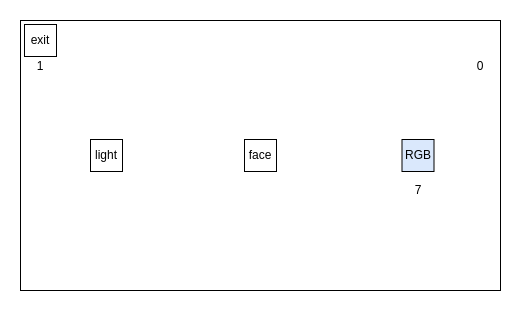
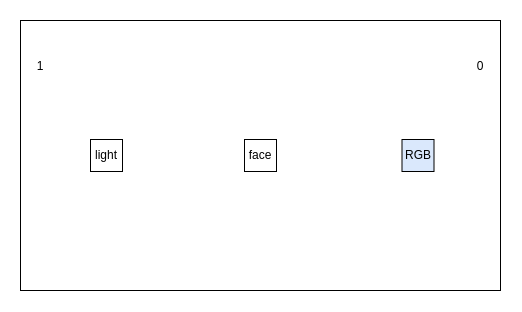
(41, 41) -> none
(418, 191) -> none
